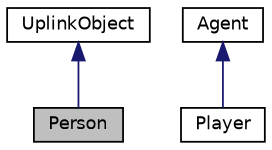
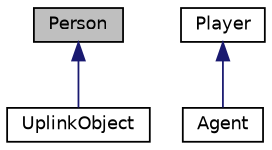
(78, 84) -> (78, 84)
(223, 84) -> (223, 84)
